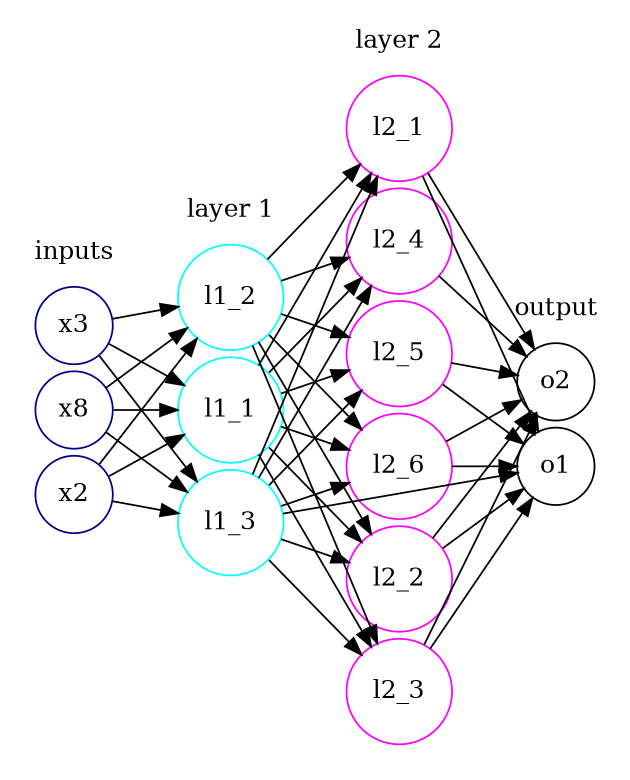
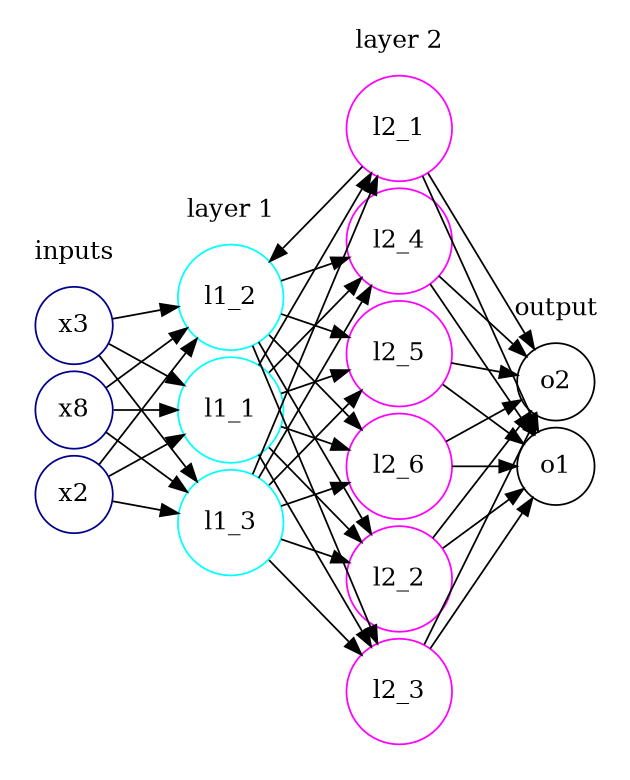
(309, 216) -> (321, 210)
(391, 495) -> (479, 355)
